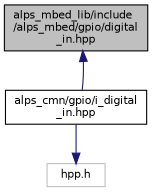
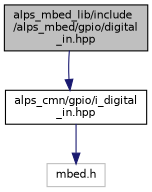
(83, 76) -> (69, 65)
(76, 175) -> (76, 175)
